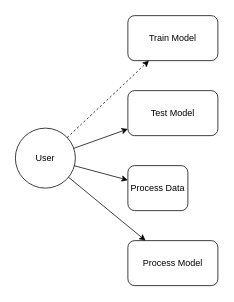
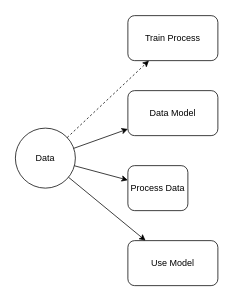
(173, 38) -> (173, 38)
(173, 113) -> (173, 113)
(45, 158) -> (45, 158)
(173, 263) -> (173, 263)
